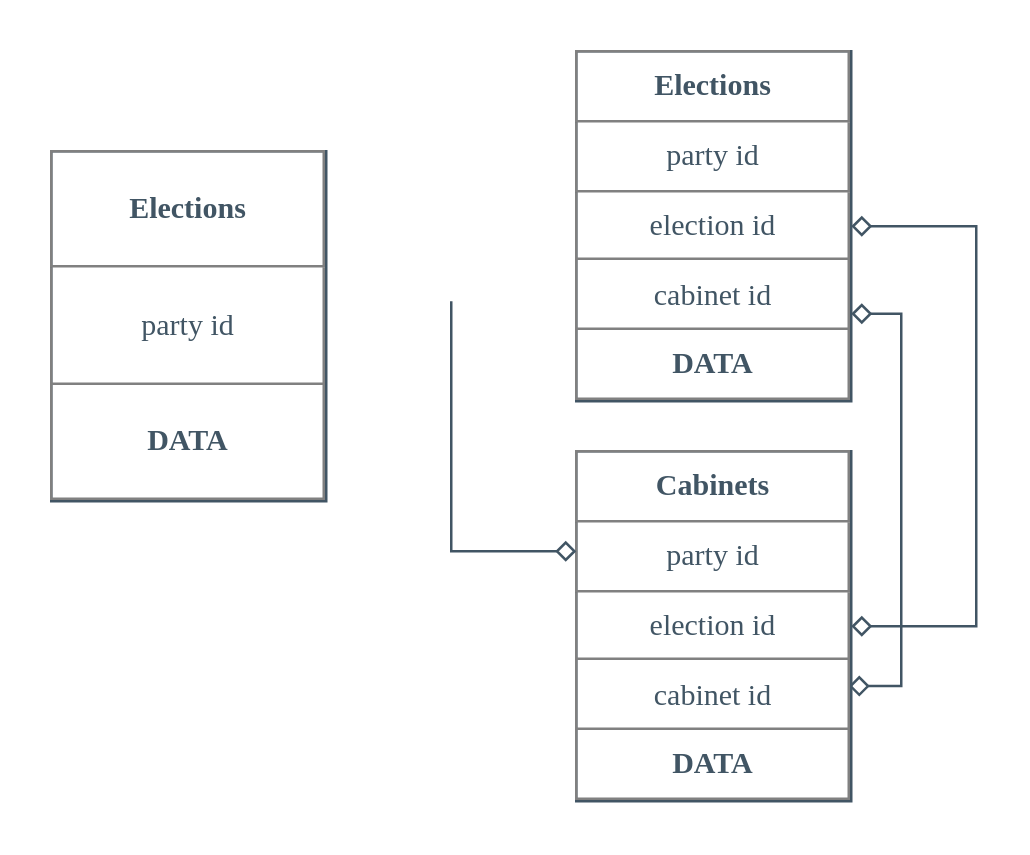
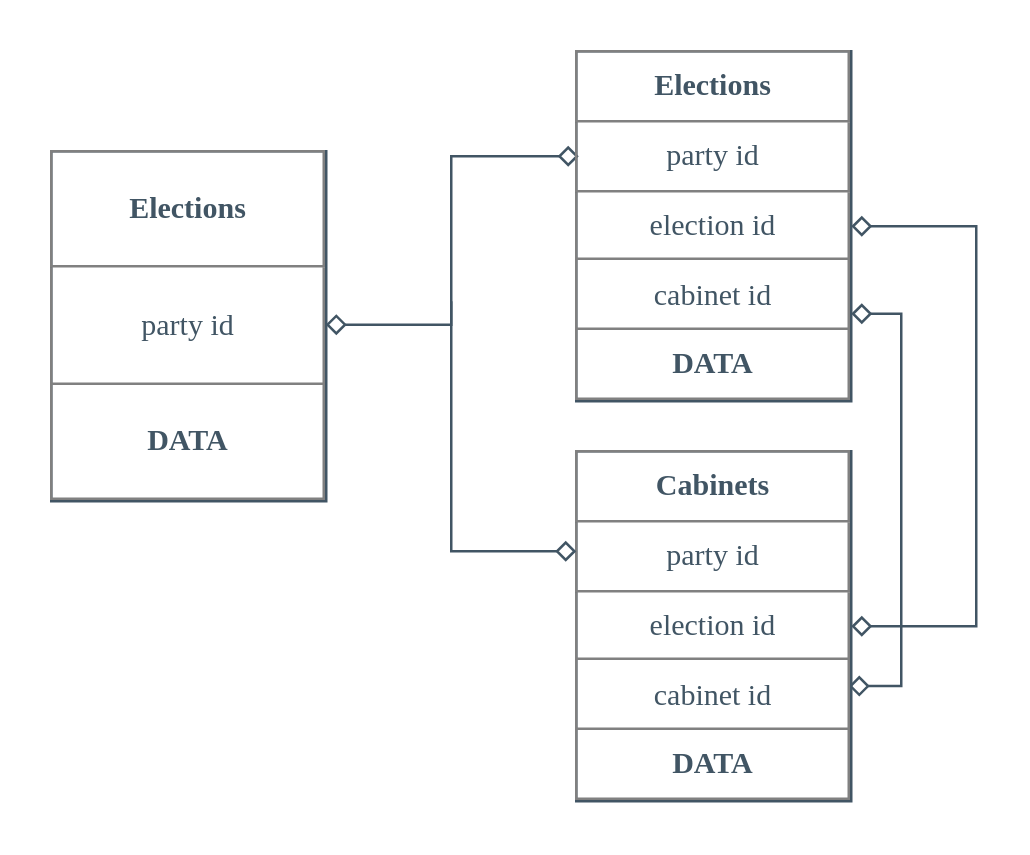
none -> (451, 174)
